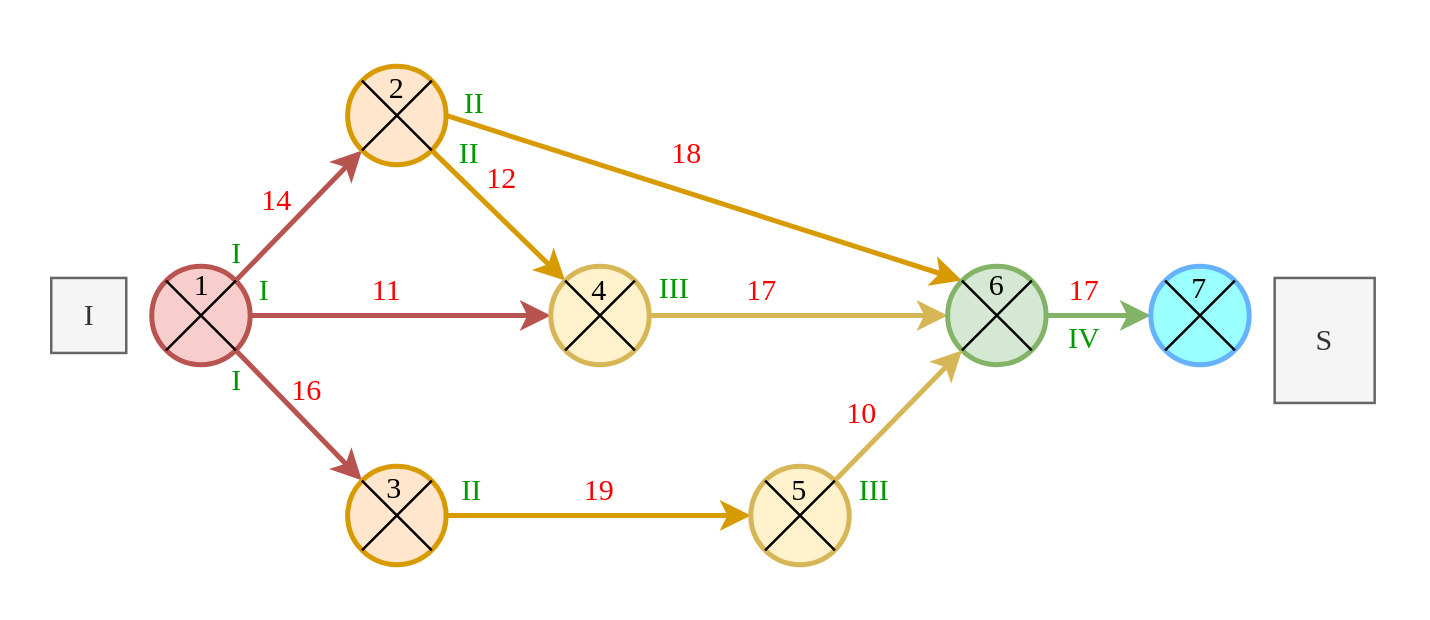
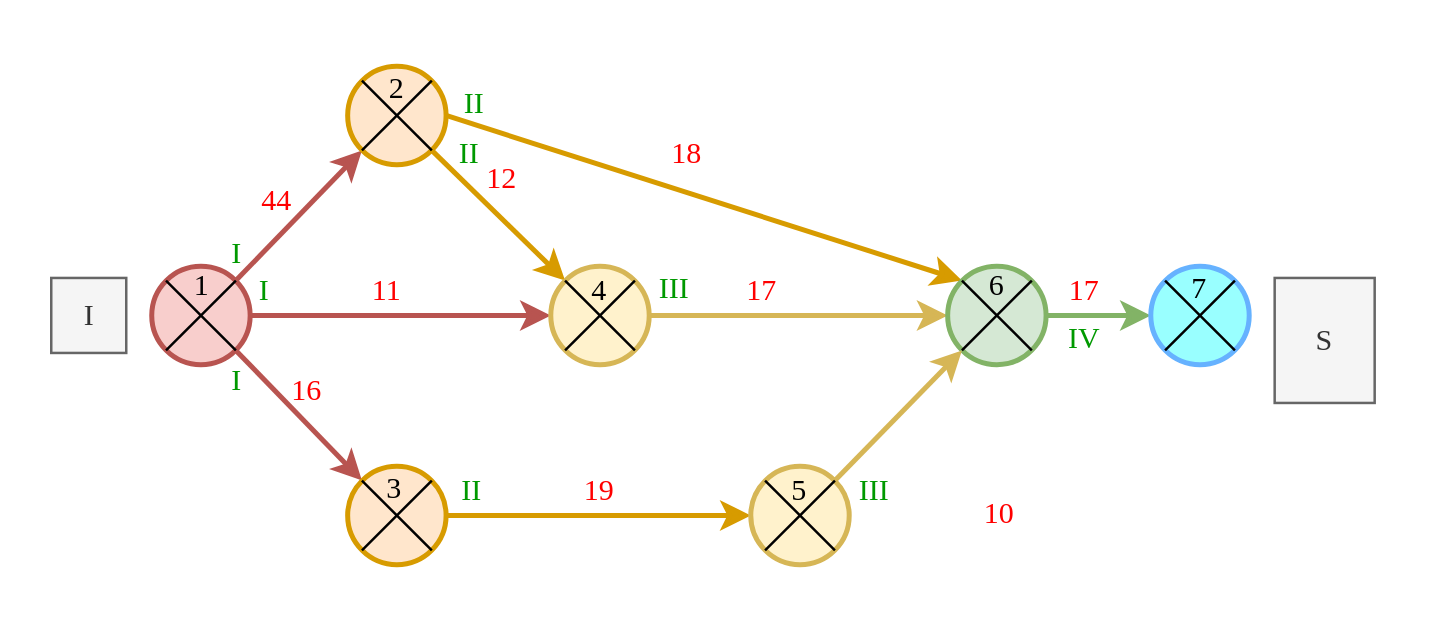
(278, 201) -> (278, 201)
(862, 414) -> (999, 514)
